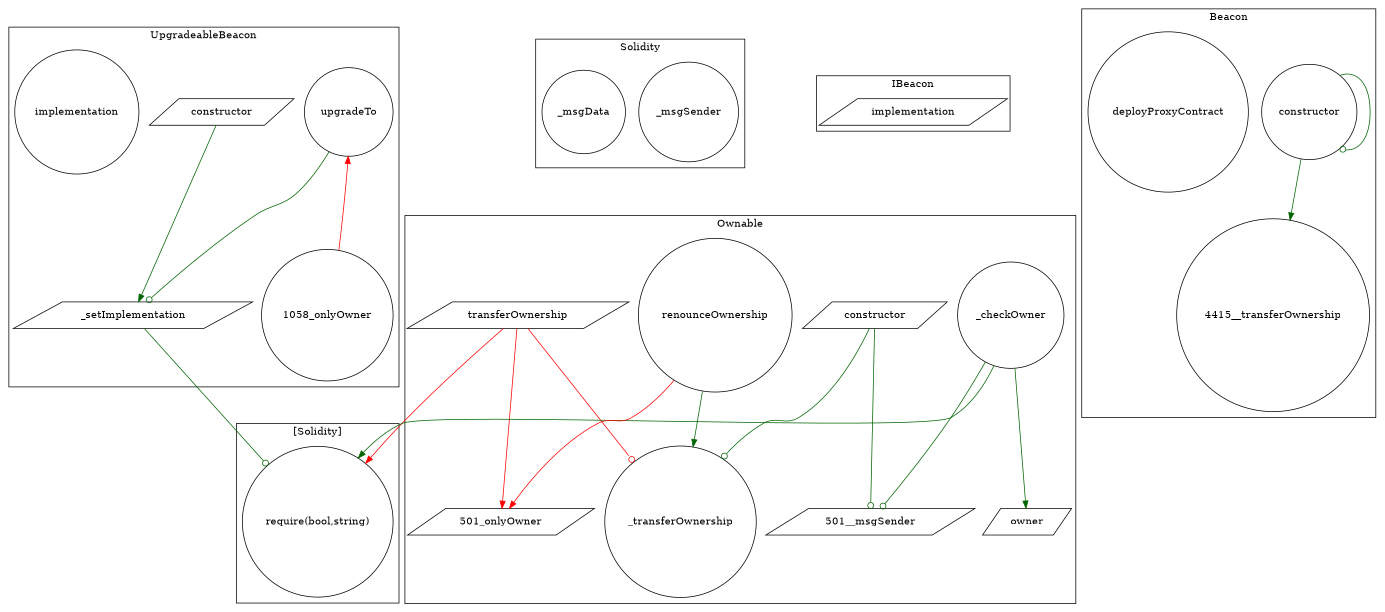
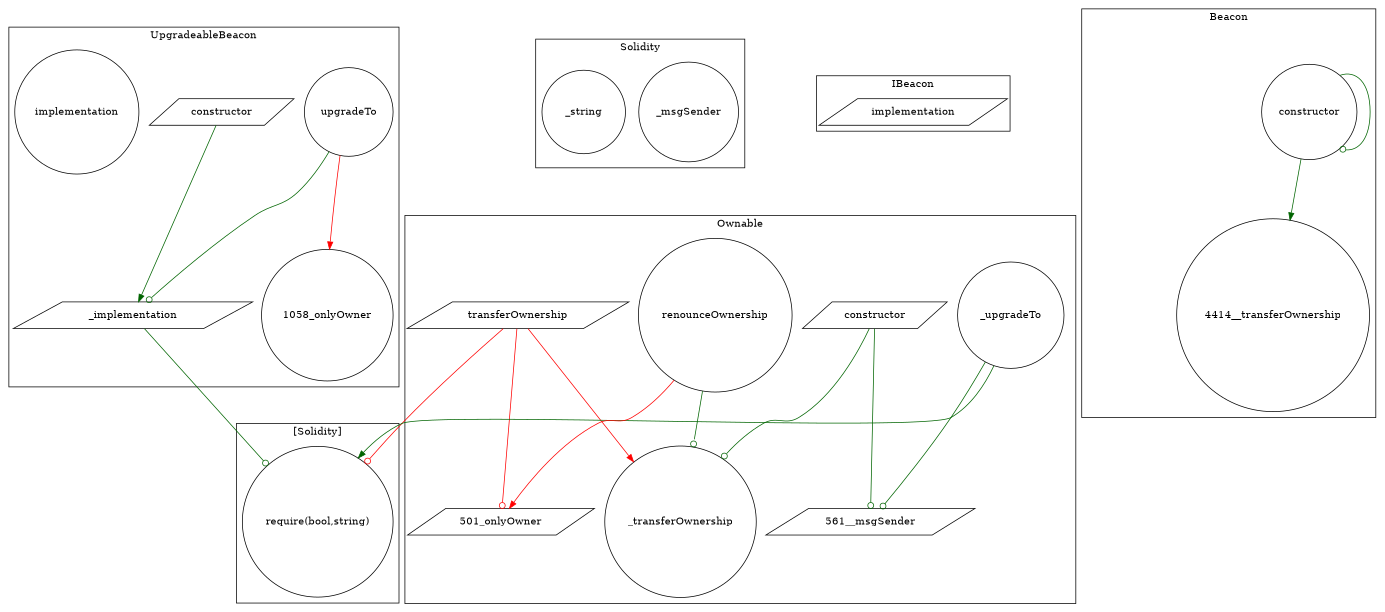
(584, 112) -> (584, 112)
(1168, 112) -> none
(344, 207) -> (335, 199)
(133, 315) -> (133, 315)
(1011, 315) -> (1011, 315)
(1273, 315) -> (1273, 315)
(434, 391) -> (434, 391)
(578, 392) -> (578, 392)
(510, 411) -> (510, 411)
(698, 415) -> (698, 415)
(870, 522) -> (870, 522)
(1027, 522) -> none
